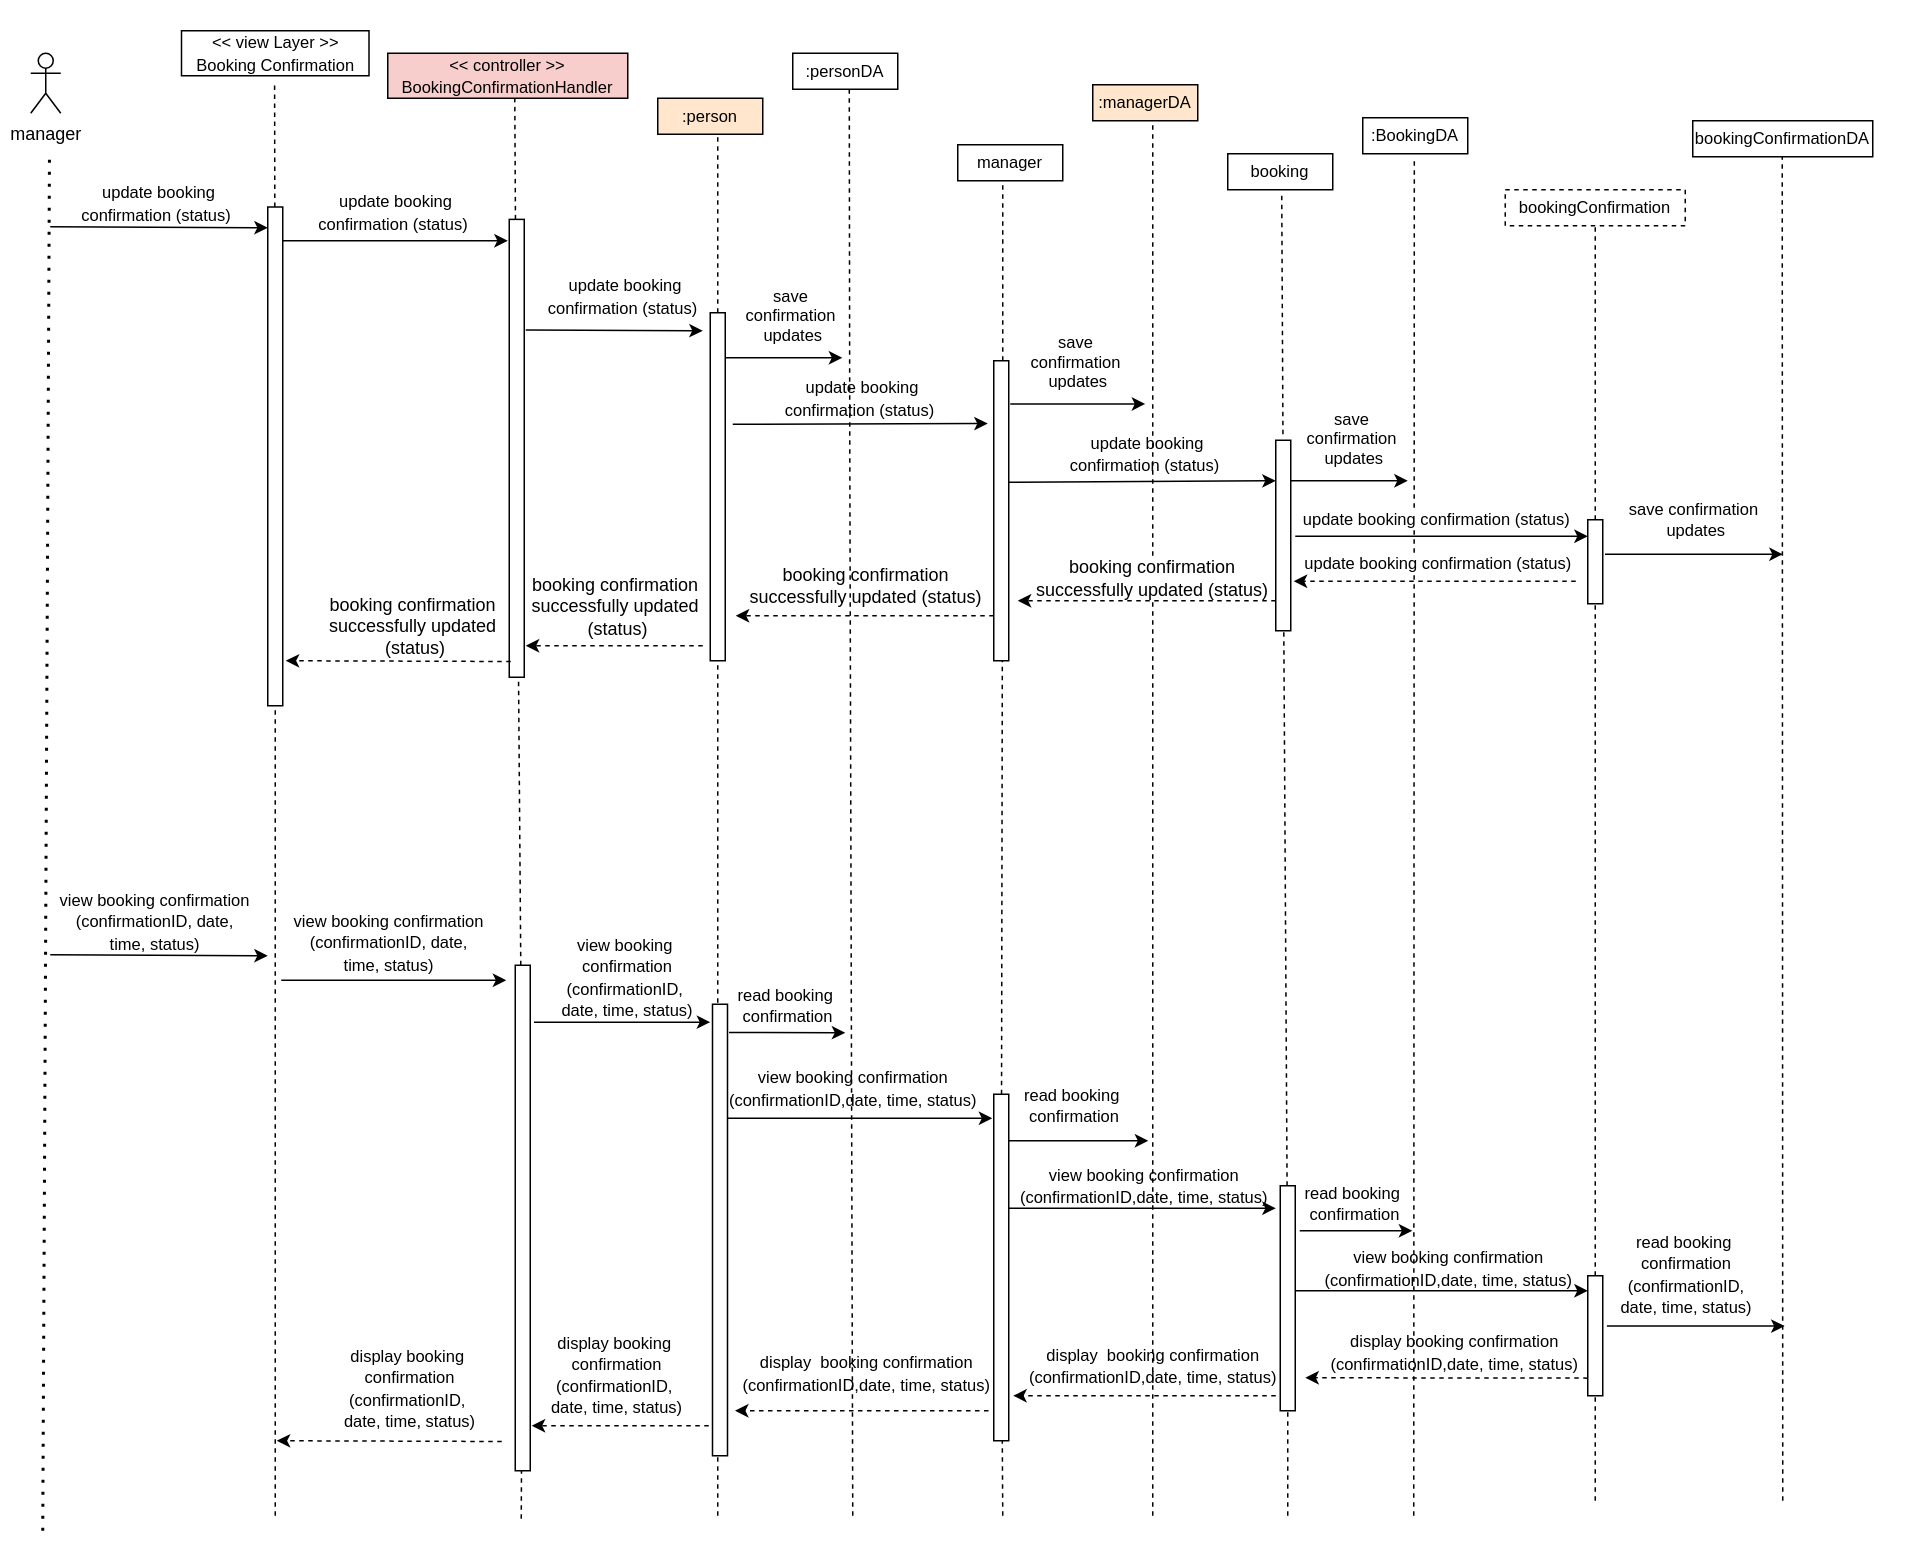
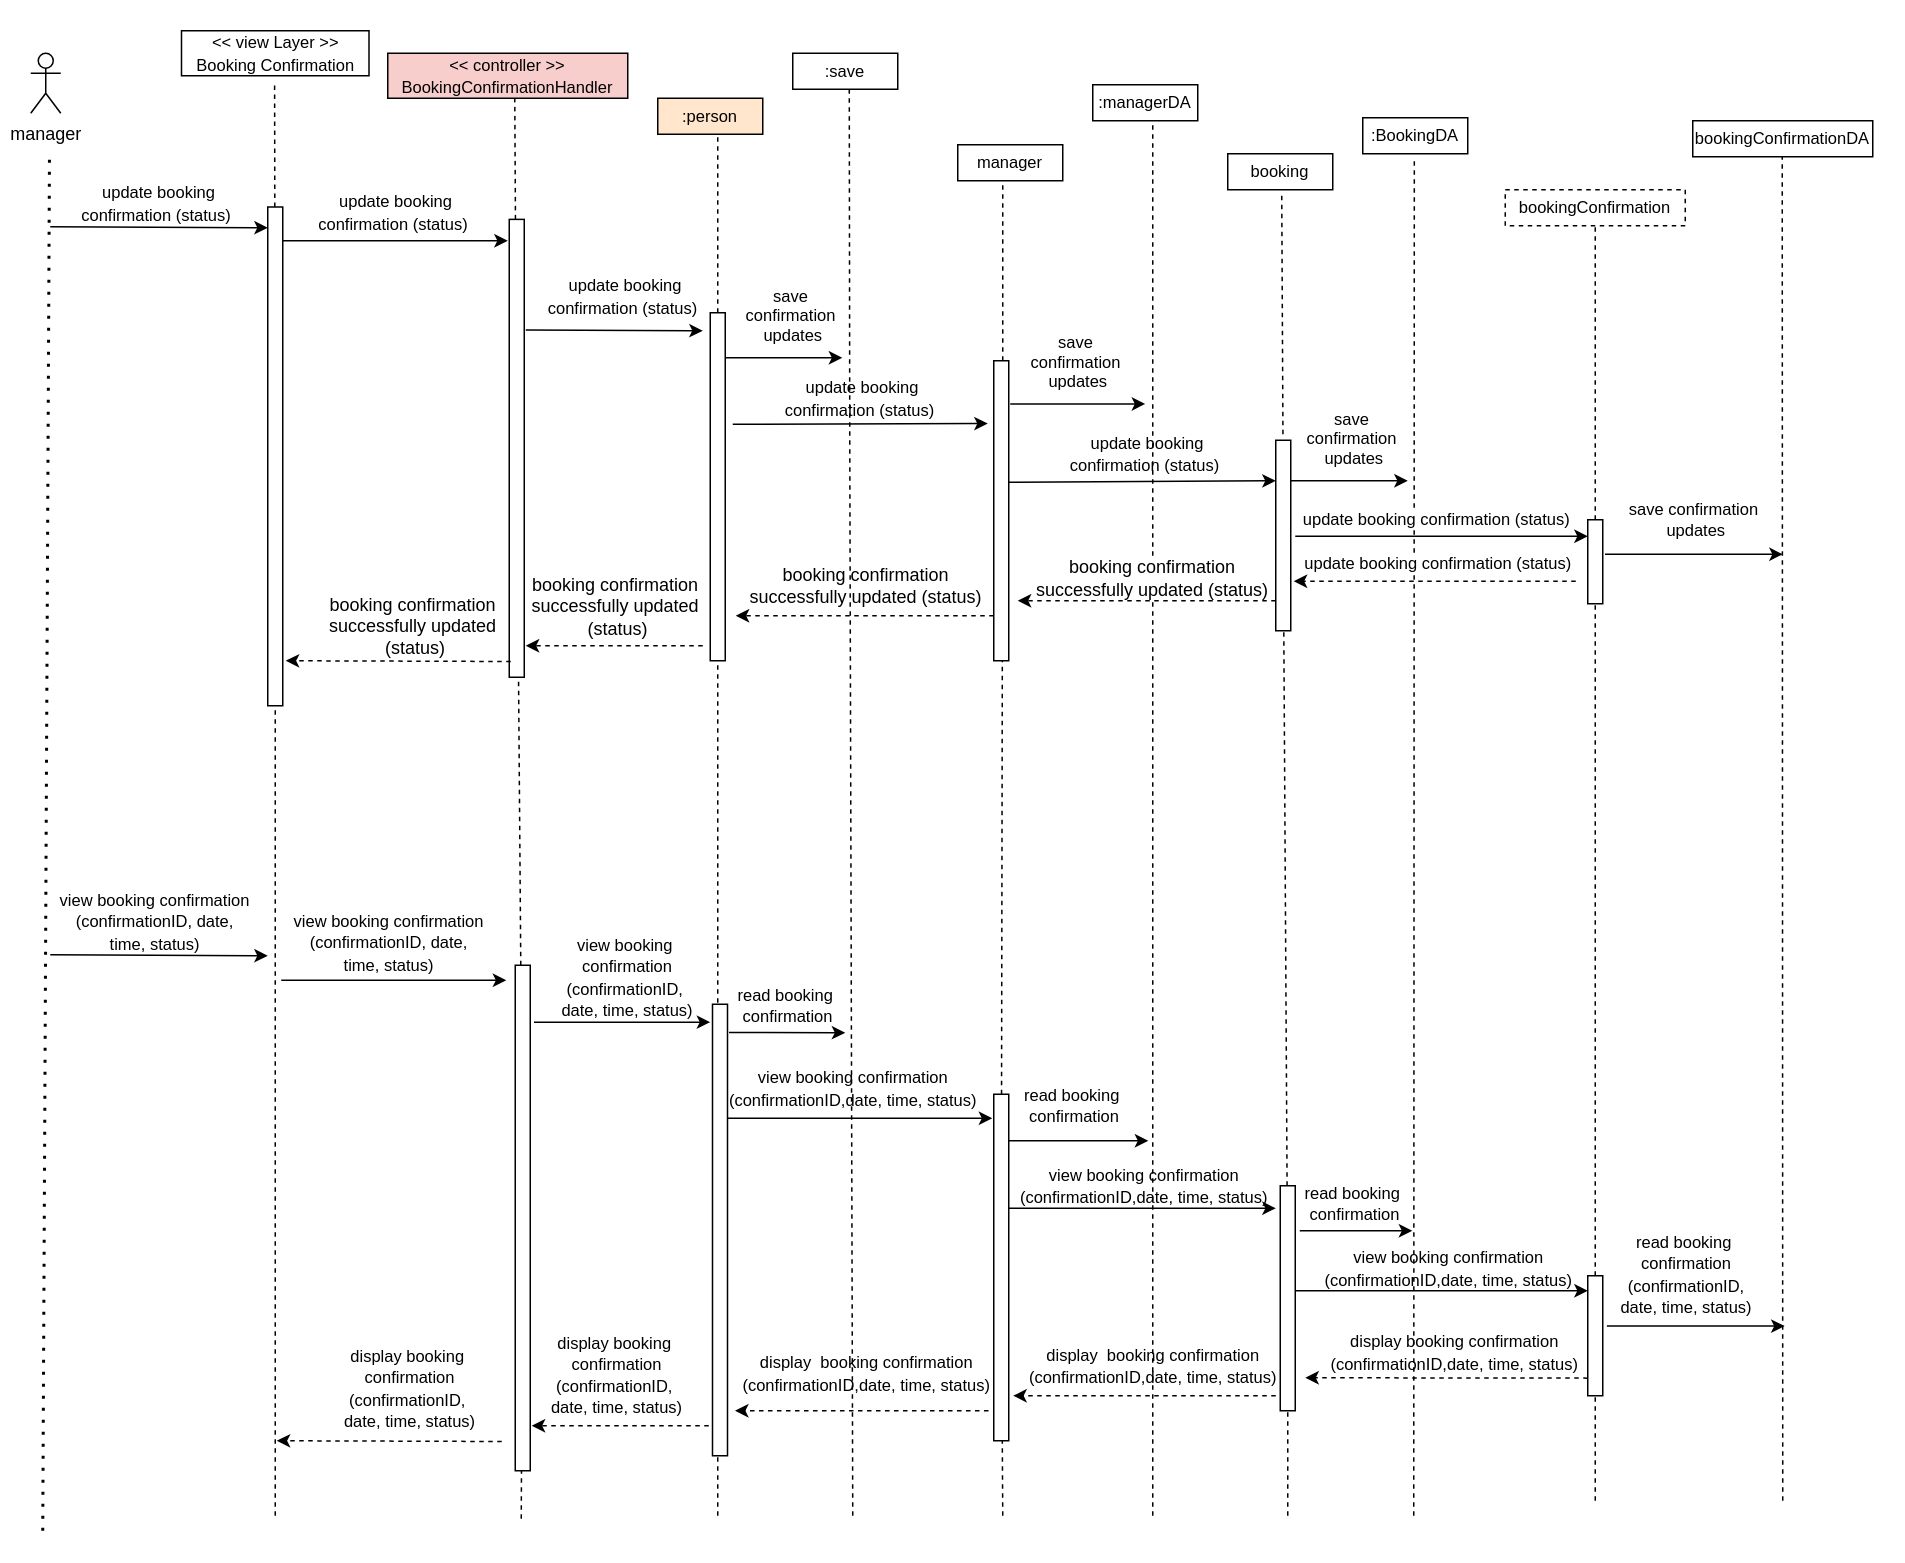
(845, 71) -> (845, 71)
(1145, 103) -> (1145, 103)
